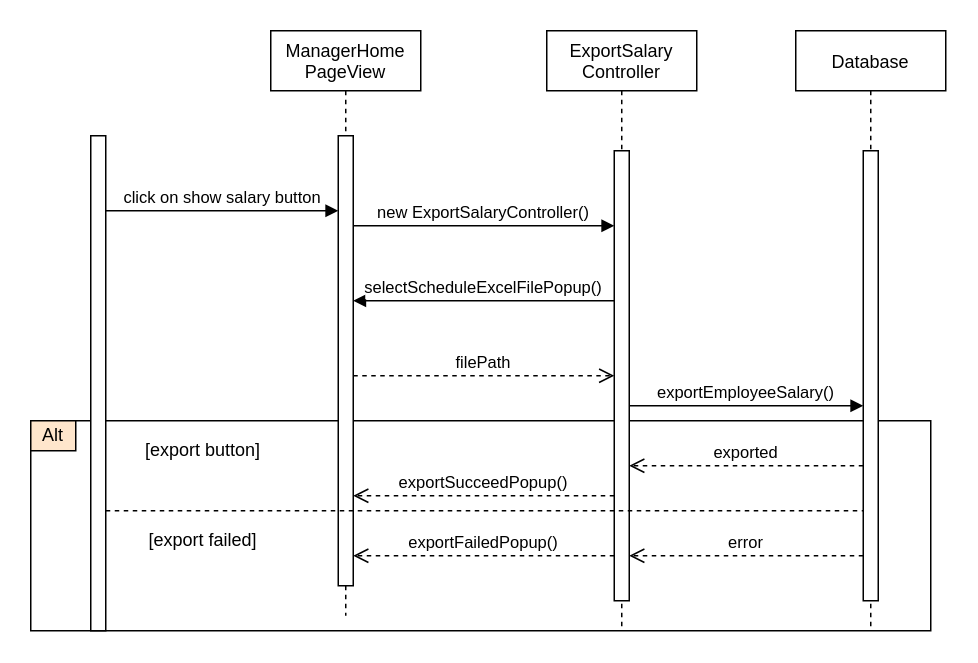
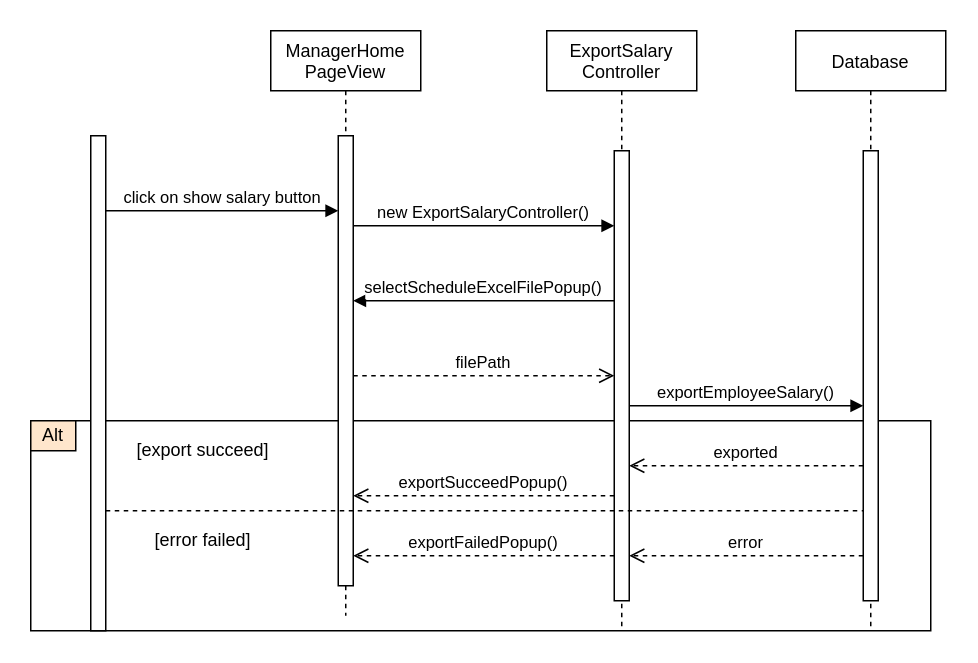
(203, 451) -> (203, 451)
(203, 541) -> (203, 541)
